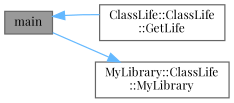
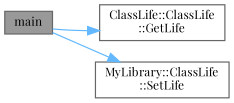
(82, 15) -> (70, 30)
(162, 80) -> (162, 80)
